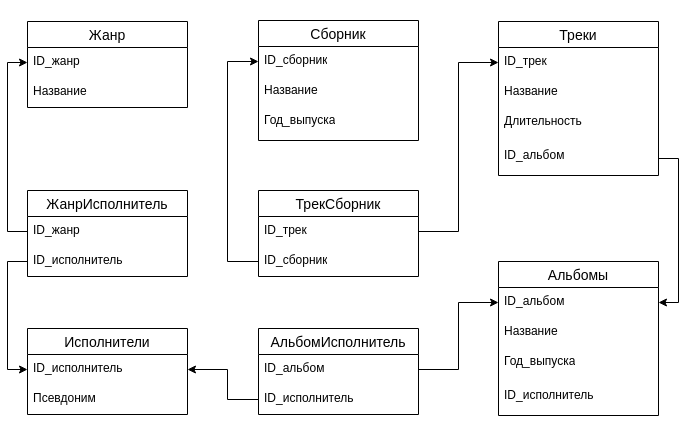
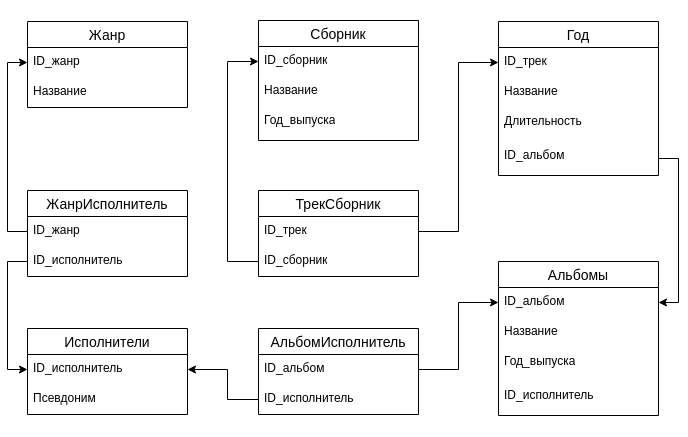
(578, 35) -> (578, 35)
